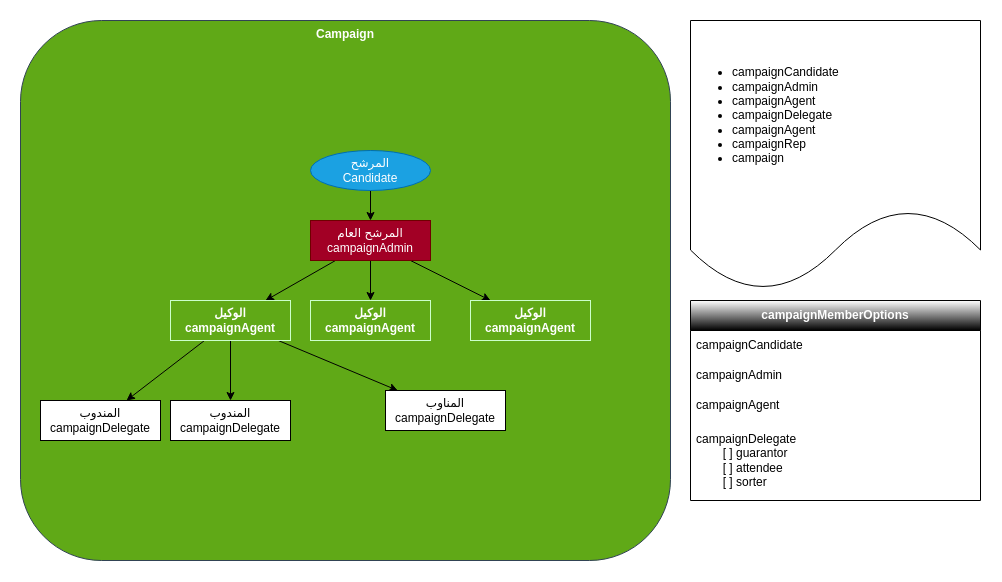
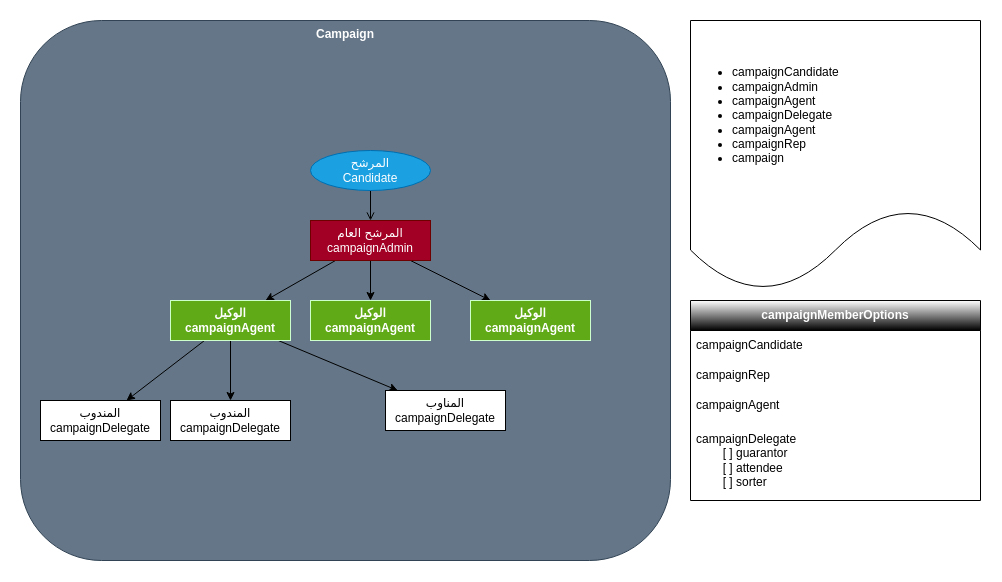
(371, 202) -> (371, 204)
(346, 291) -> (346, 291)
(737, 376) -> (732, 376)
